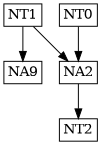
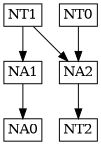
(23, 73) -> (23, 73)
none -> (23, 130)
